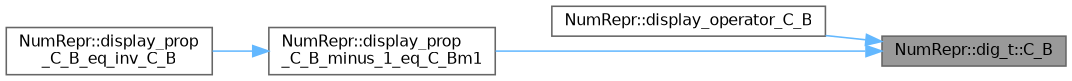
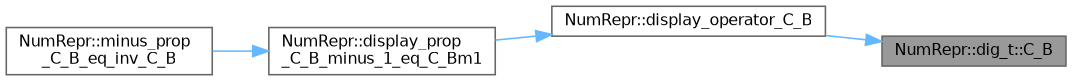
(109, 51) -> (109, 51)
(680, 51) -> (516, 38)
